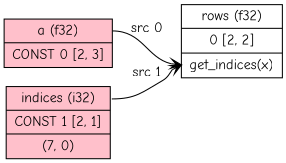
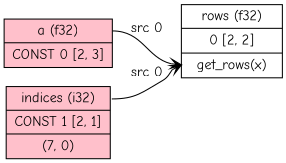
(232, 65) -> (232, 65)
(147, 73) -> (147, 73)
